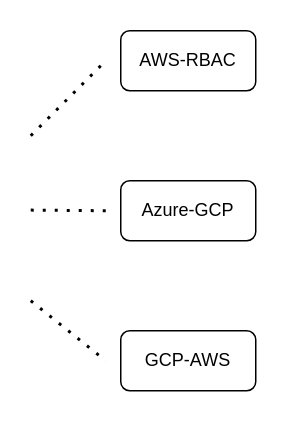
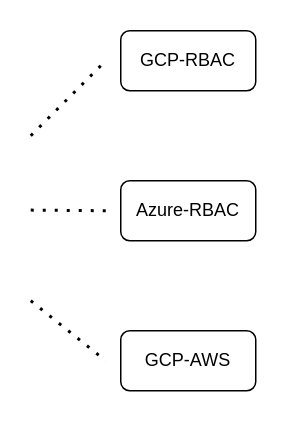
(188, 61) -> (188, 61)
(188, 211) -> (188, 211)
